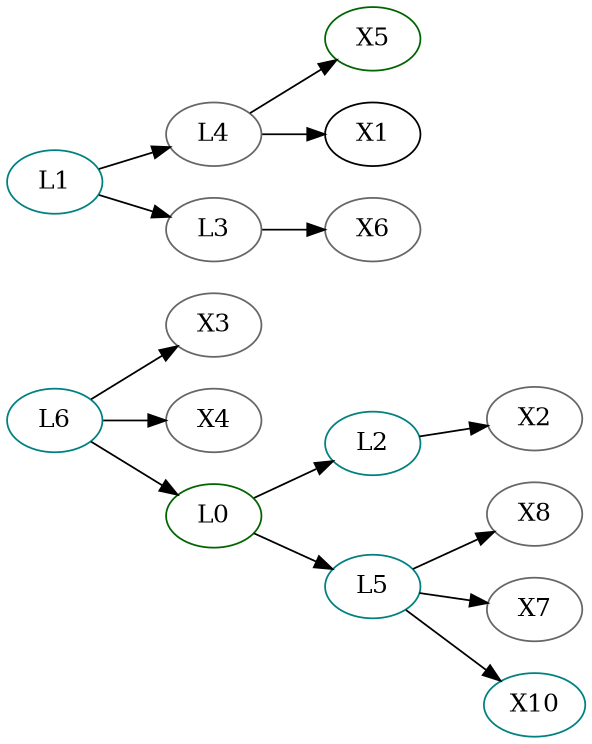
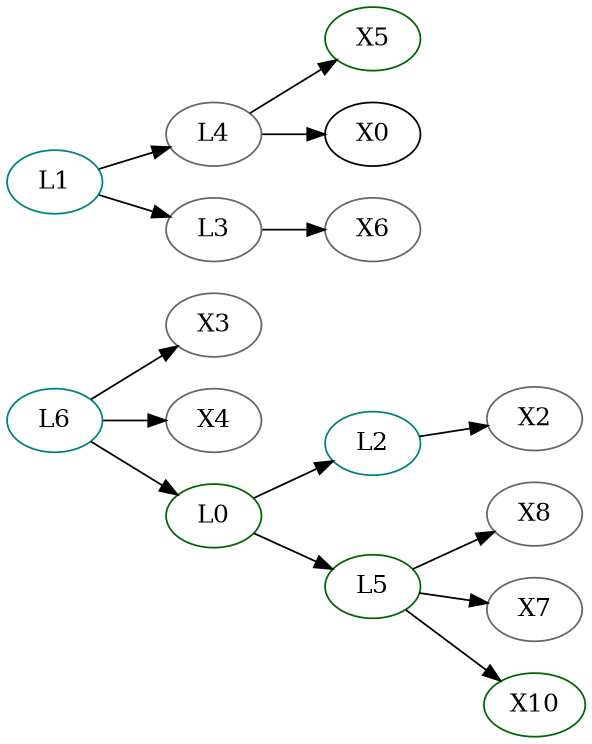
(373, 134) -> (373, 134)
(373, 587) -> (373, 587)
(535, 705) -> (535, 705)
